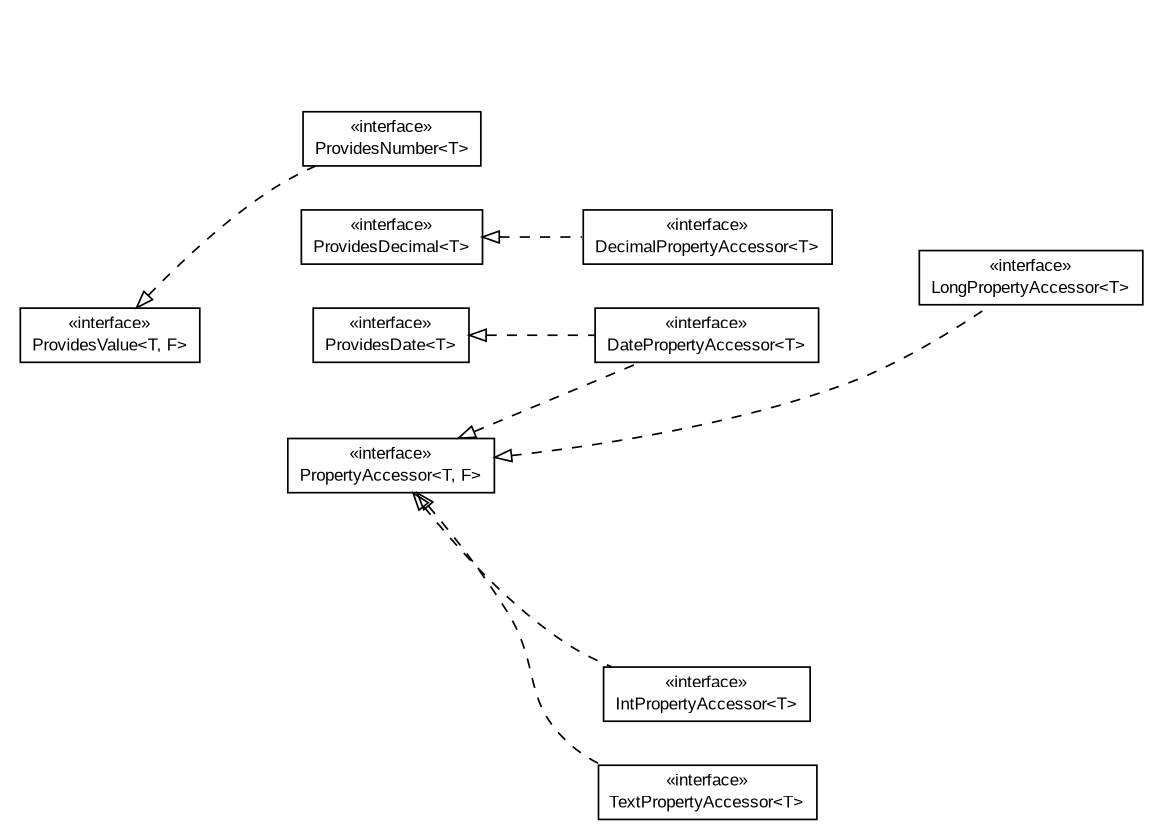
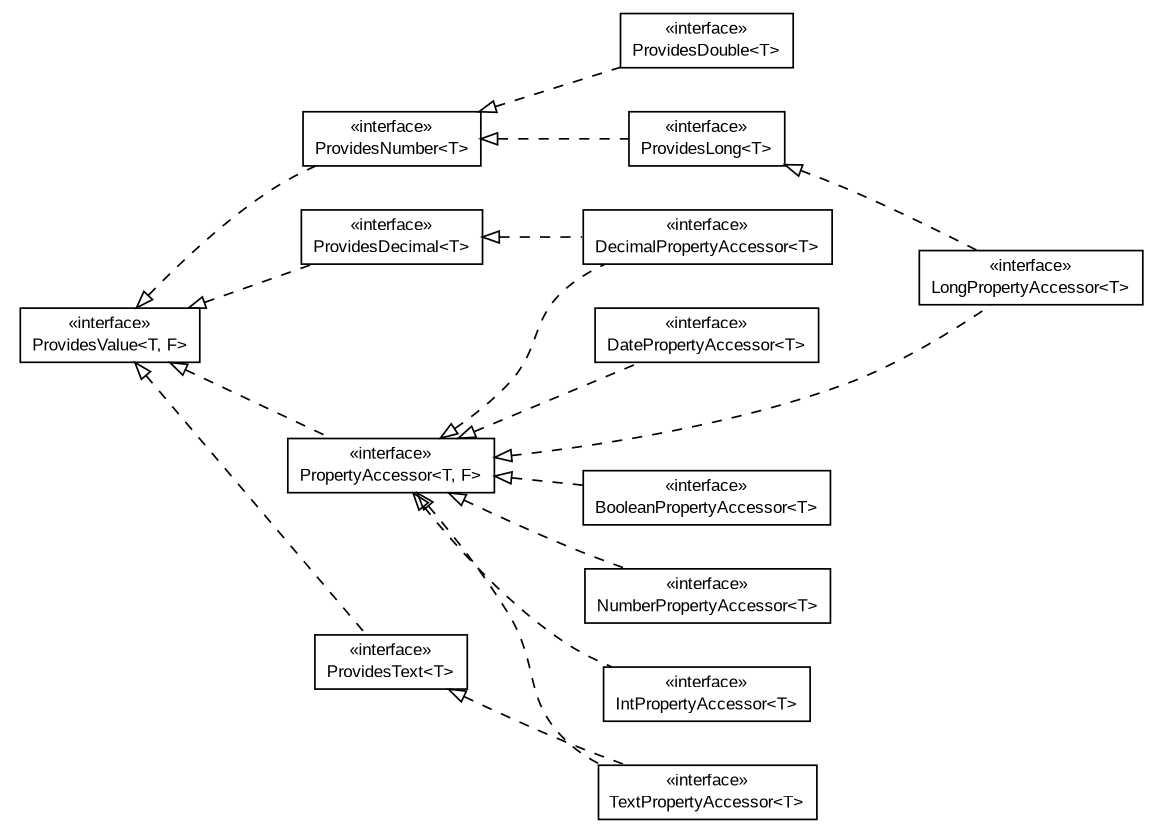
none -> (707, 41)
none -> (707, 139)
none -> (259, 283)
(391, 335) -> none
none -> (532, 346)
none -> (258, 404)
none -> (707, 498)
none -> (707, 596)
none -> (391, 662)
